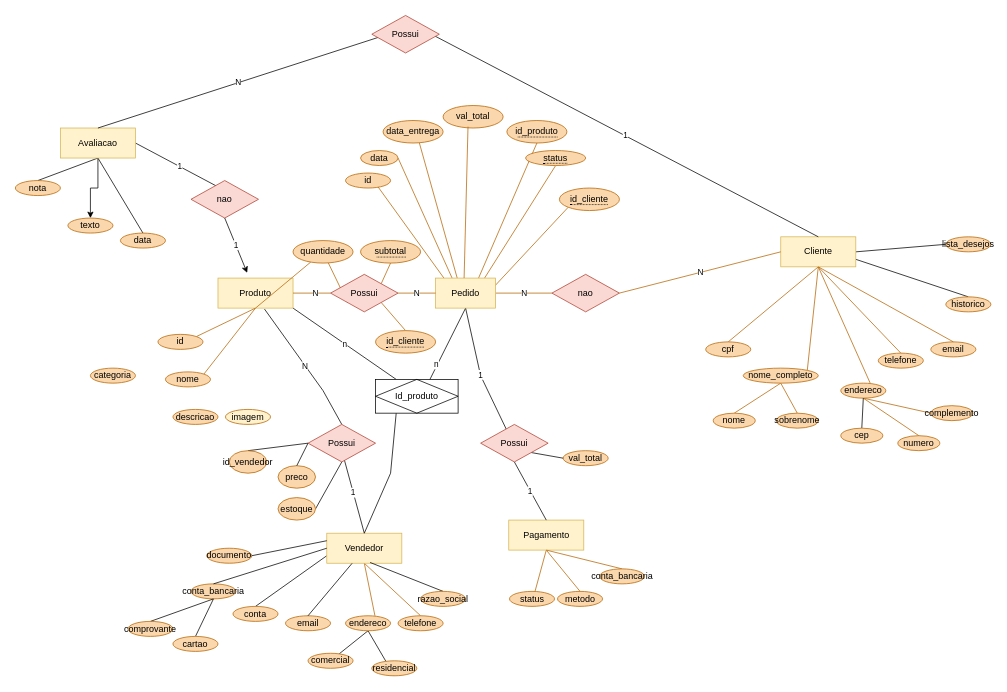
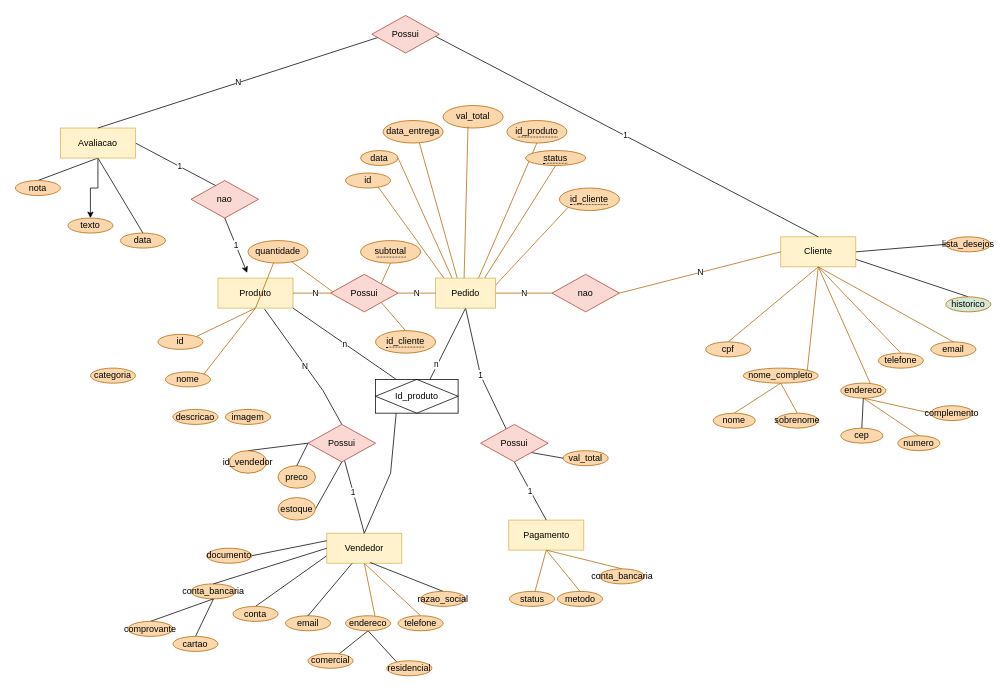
(323, 252) -> (278, 252)
(968, 304) -> (968, 304)
(248, 417) -> (248, 417)
(394, 668) -> (409, 668)
